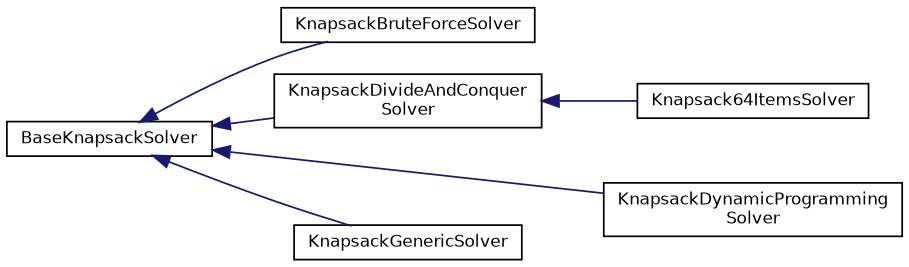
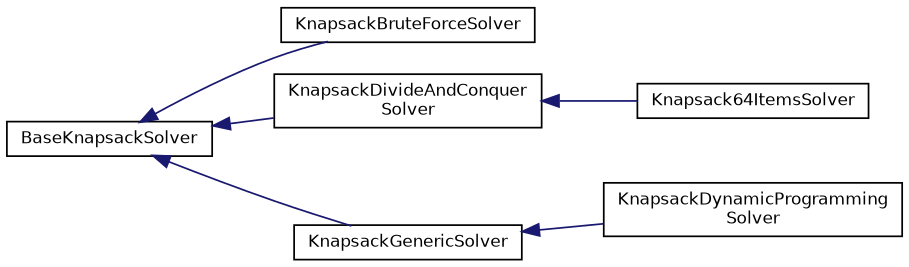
(417, 173) -> (571, 227)
